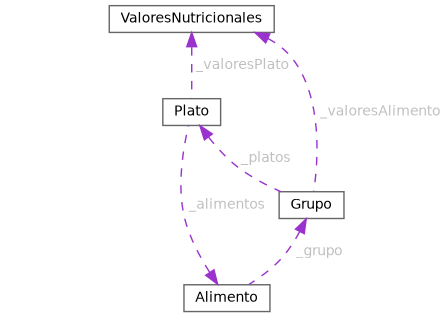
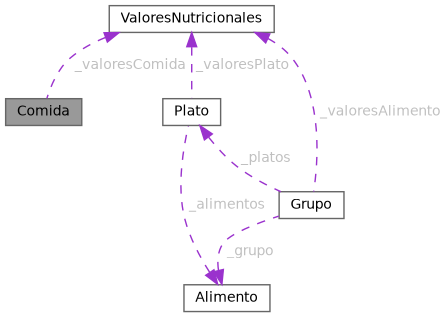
none -> (44, 112)
(278, 262) -> (237, 233)
